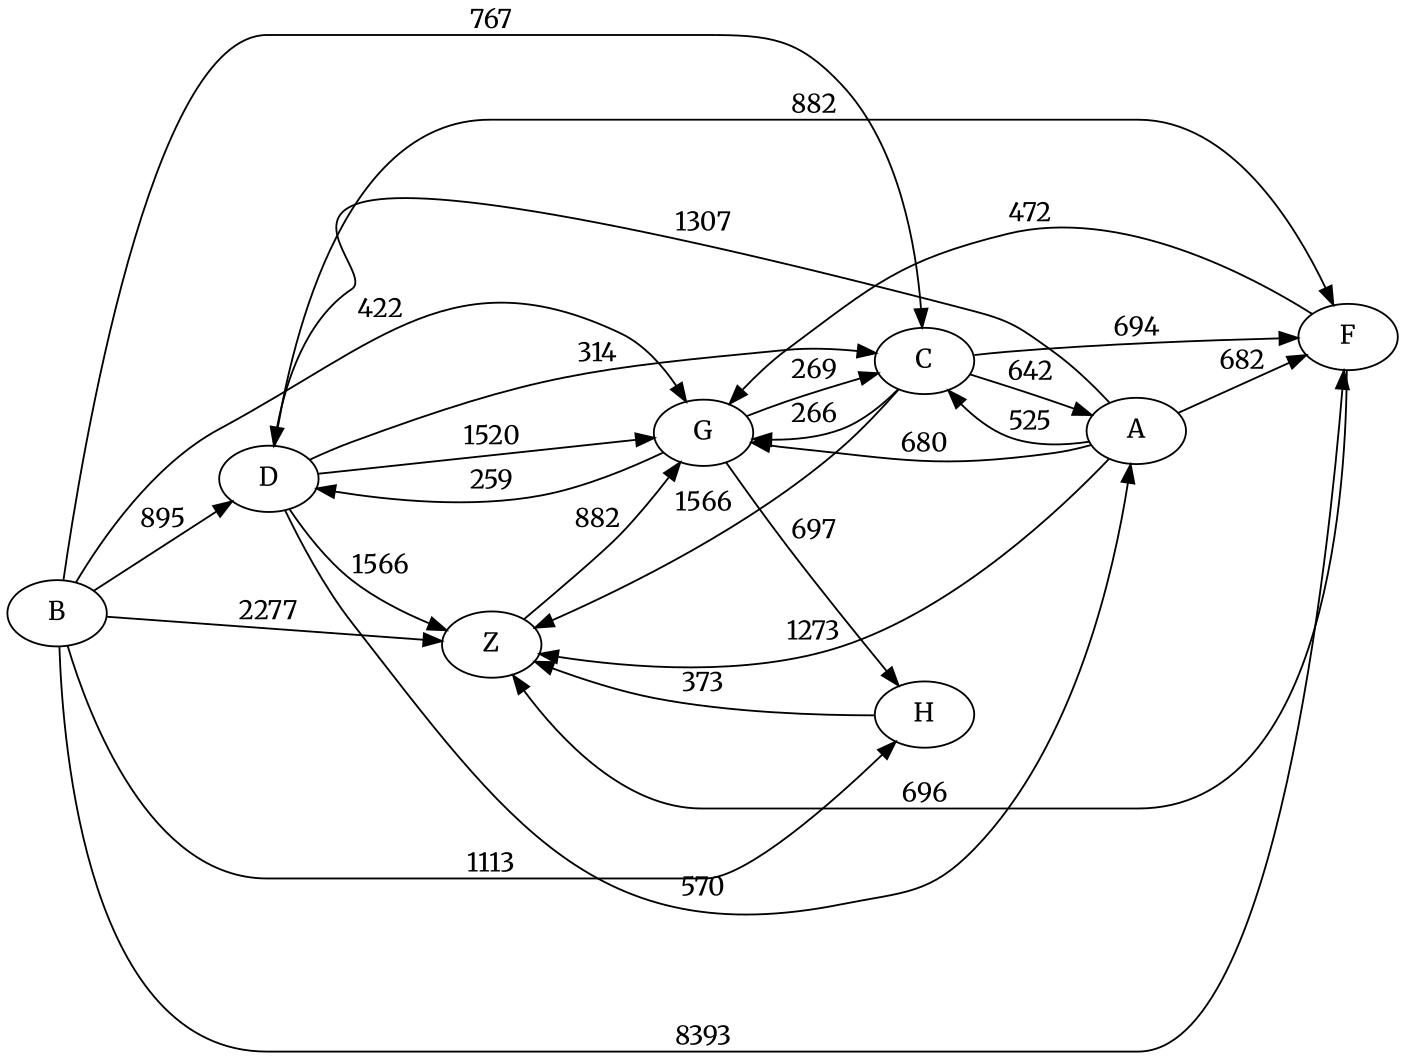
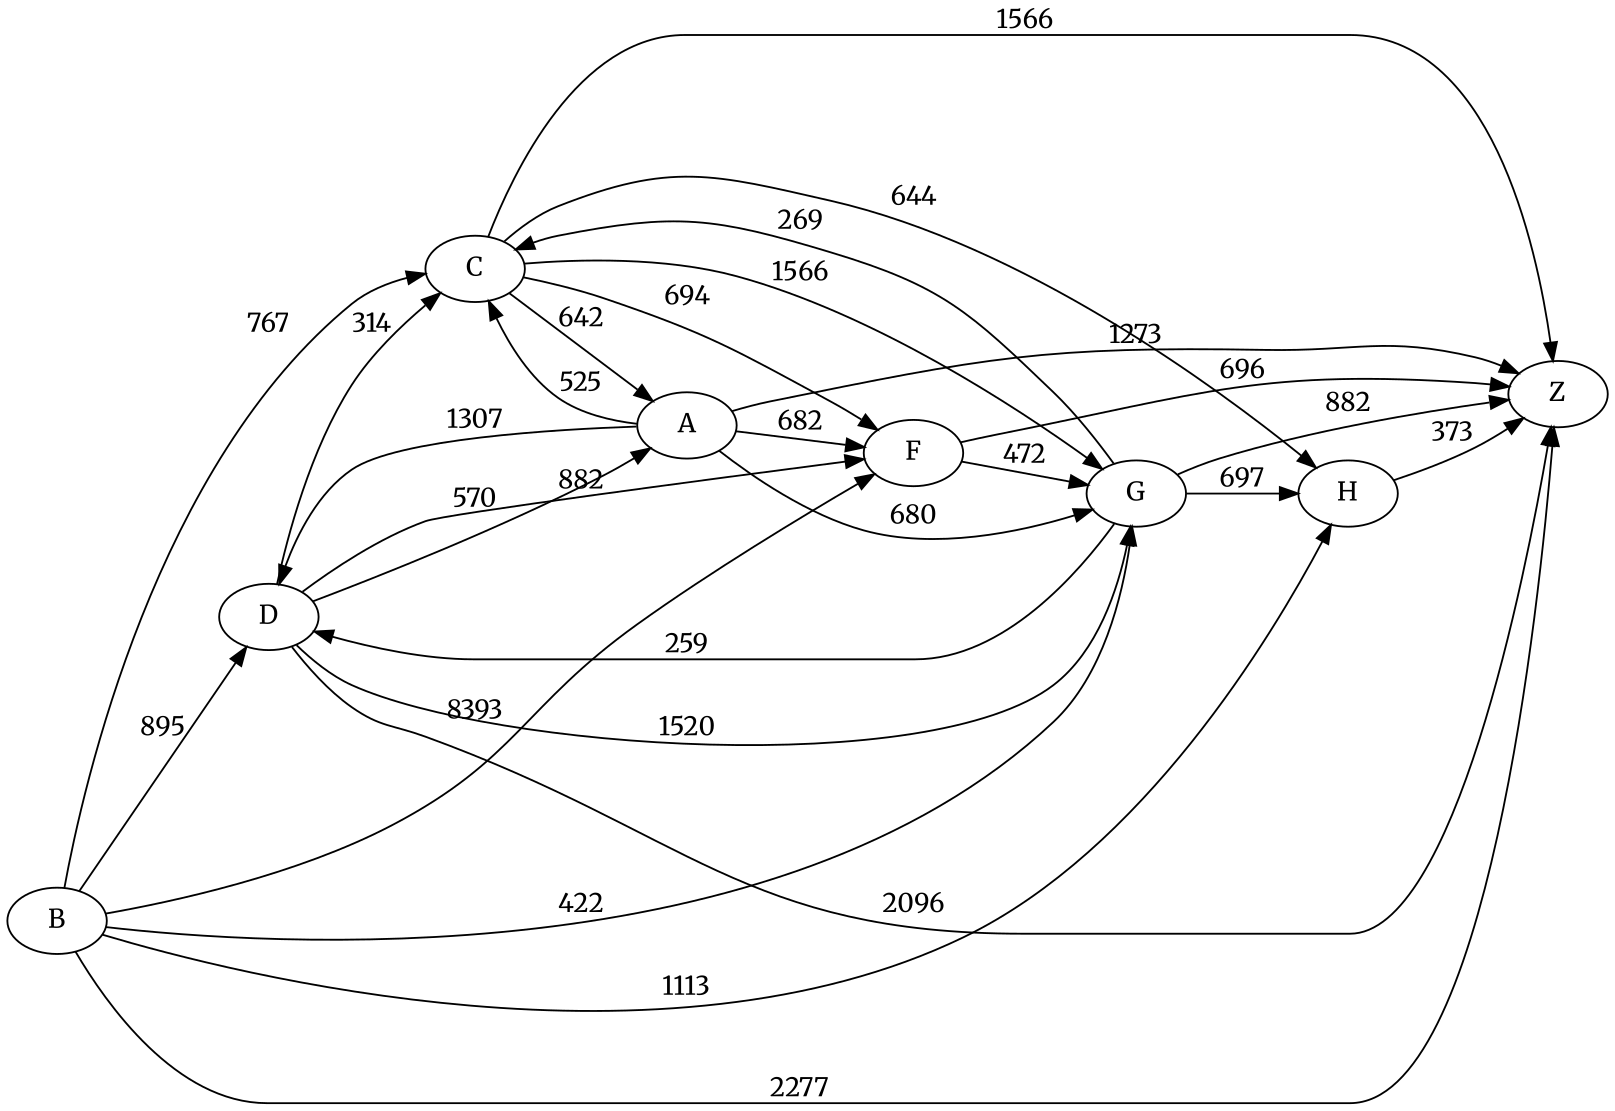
none -> (924, 230)
(814, 415) -> (800, 273)
(601, 553) -> (1332, 430)
(380, 566) -> (913, 905)
